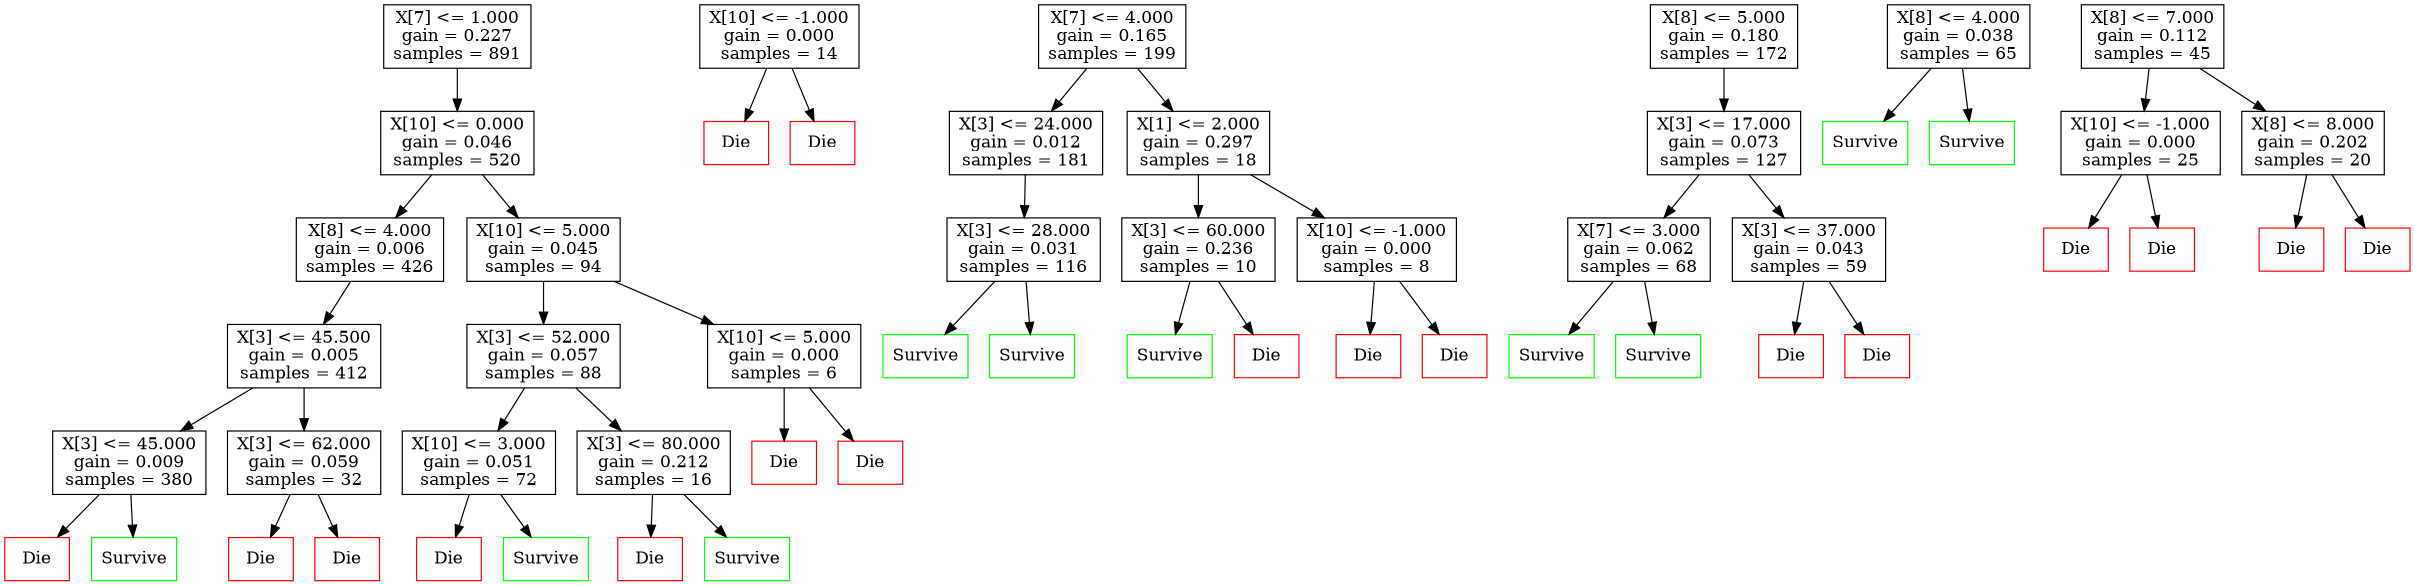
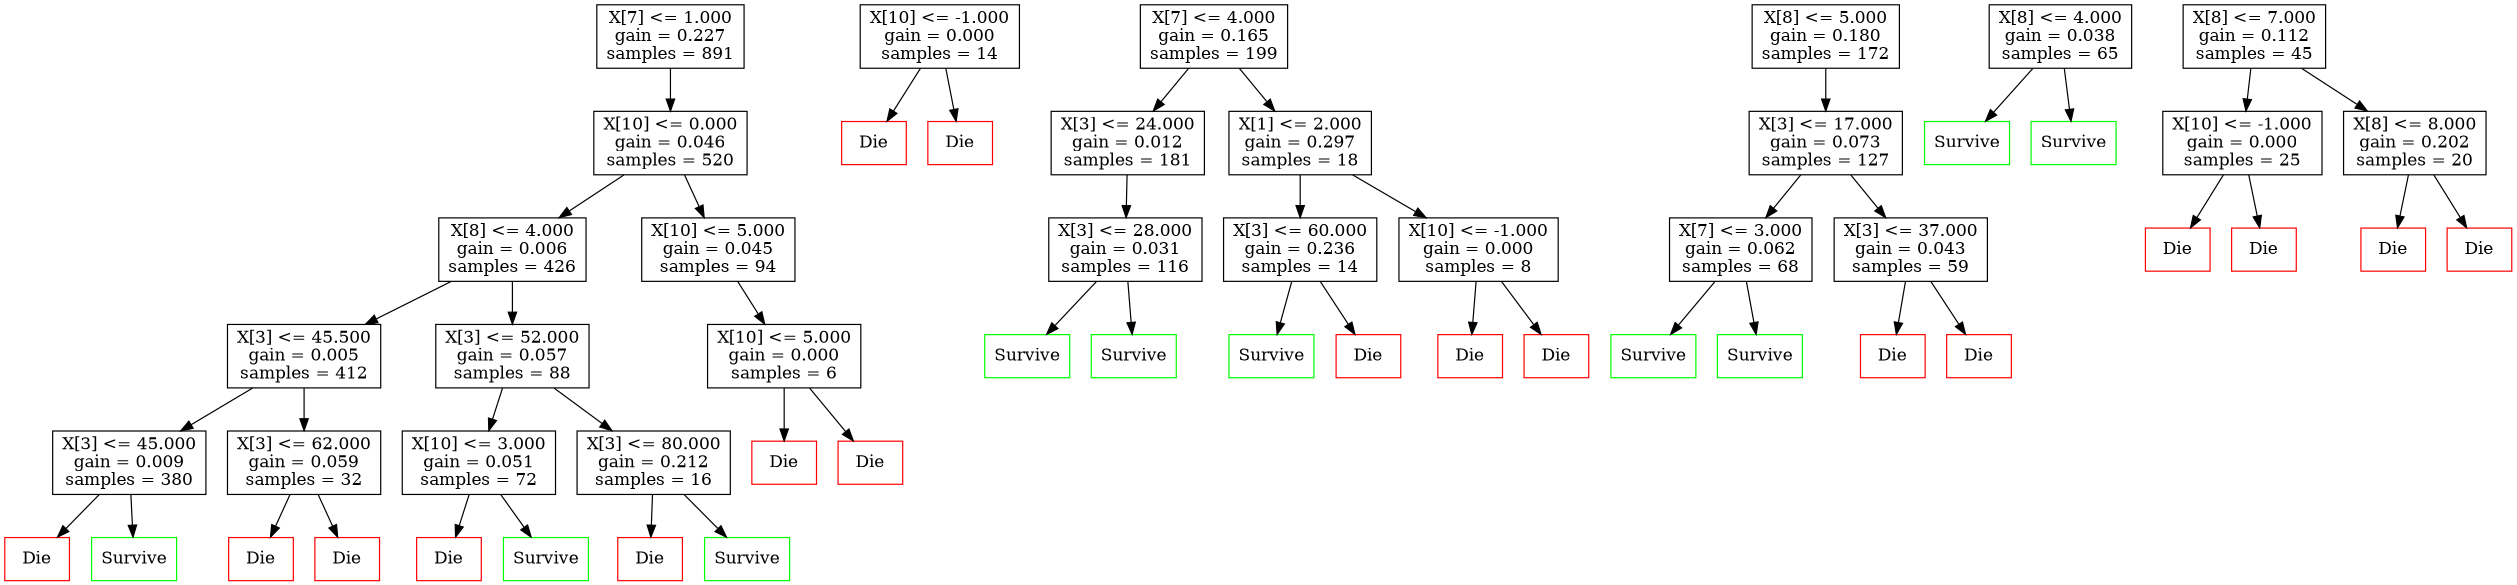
(1198, 250) -> (1300, 250)
(544, 297) -> (512, 297)
